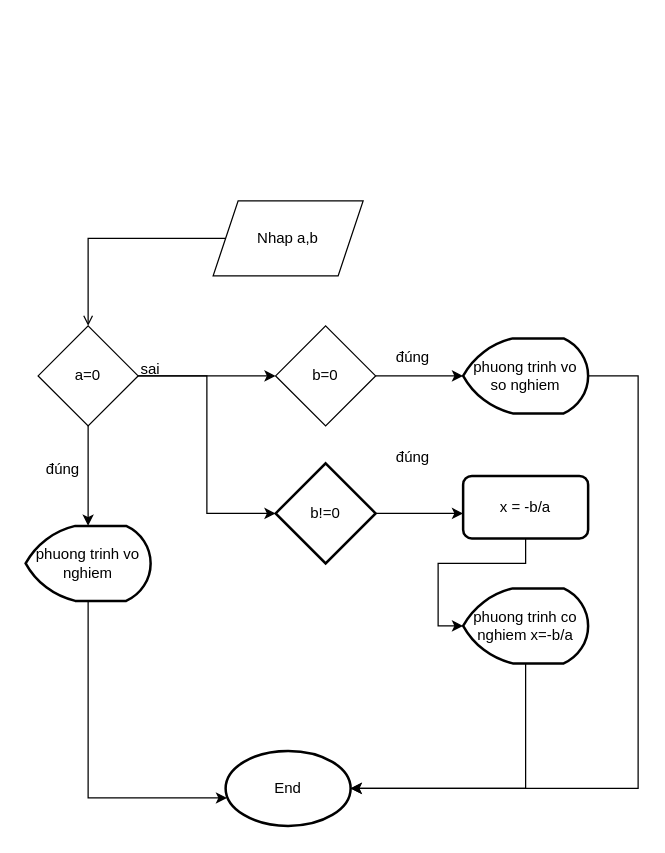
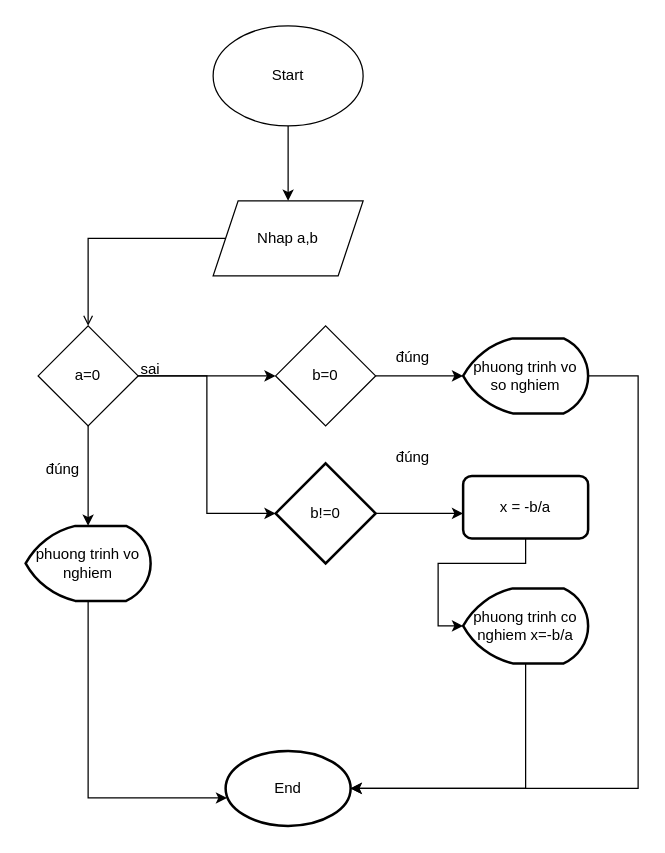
none -> (288, 76)
none -> (288, 159)
